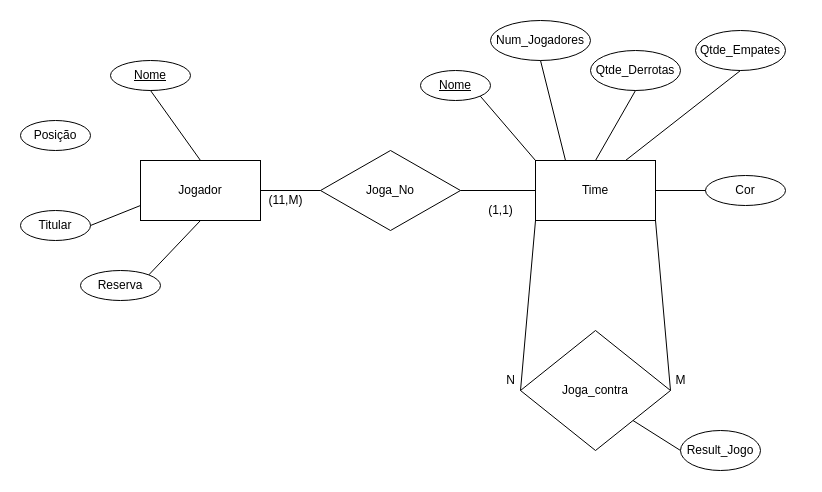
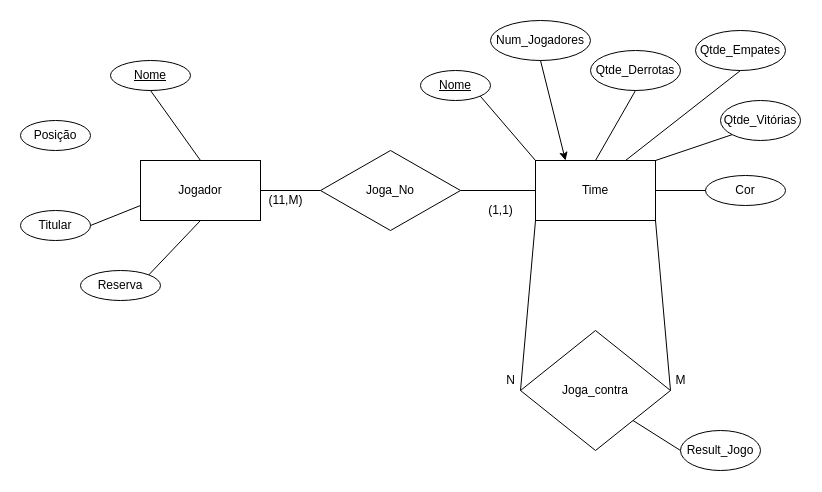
none -> (761, 121)
none -> (694, 148)
(564, 154) -> (563, 152)
